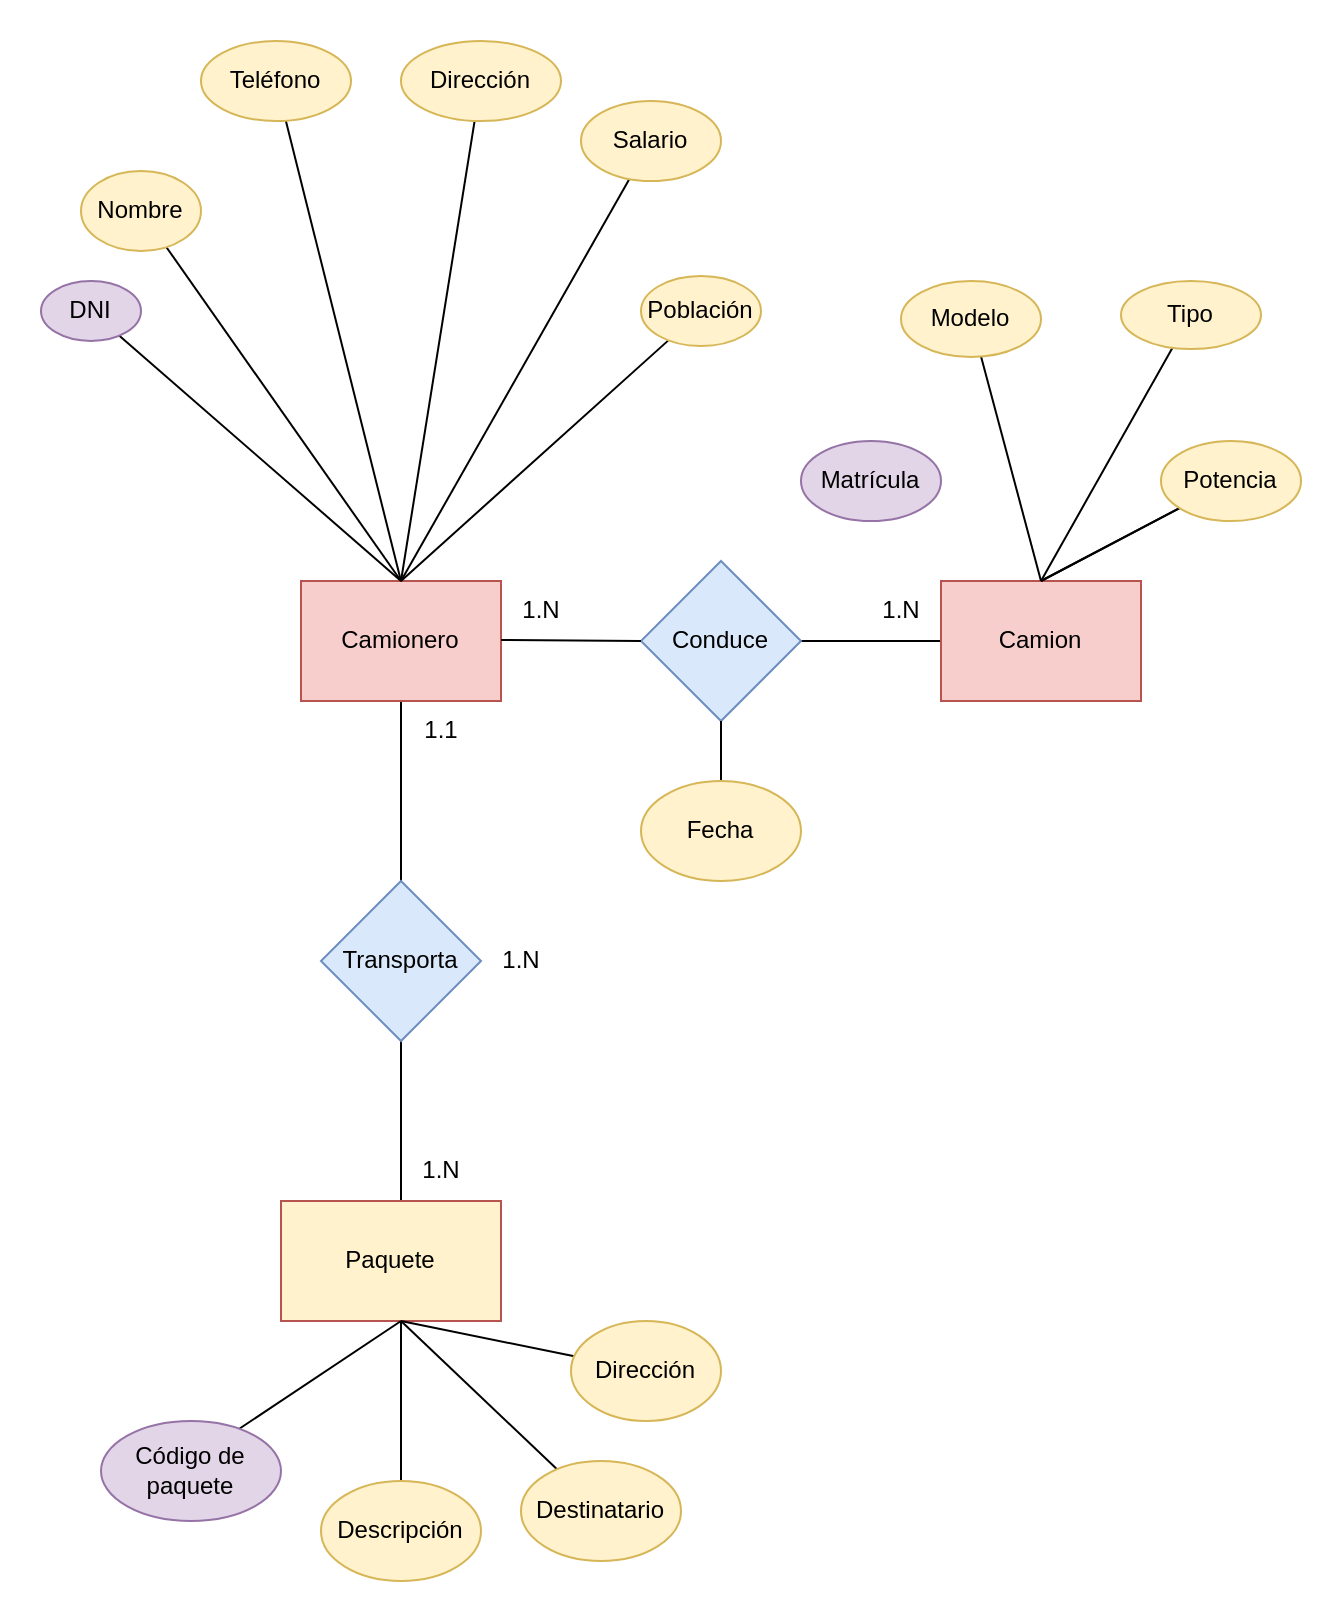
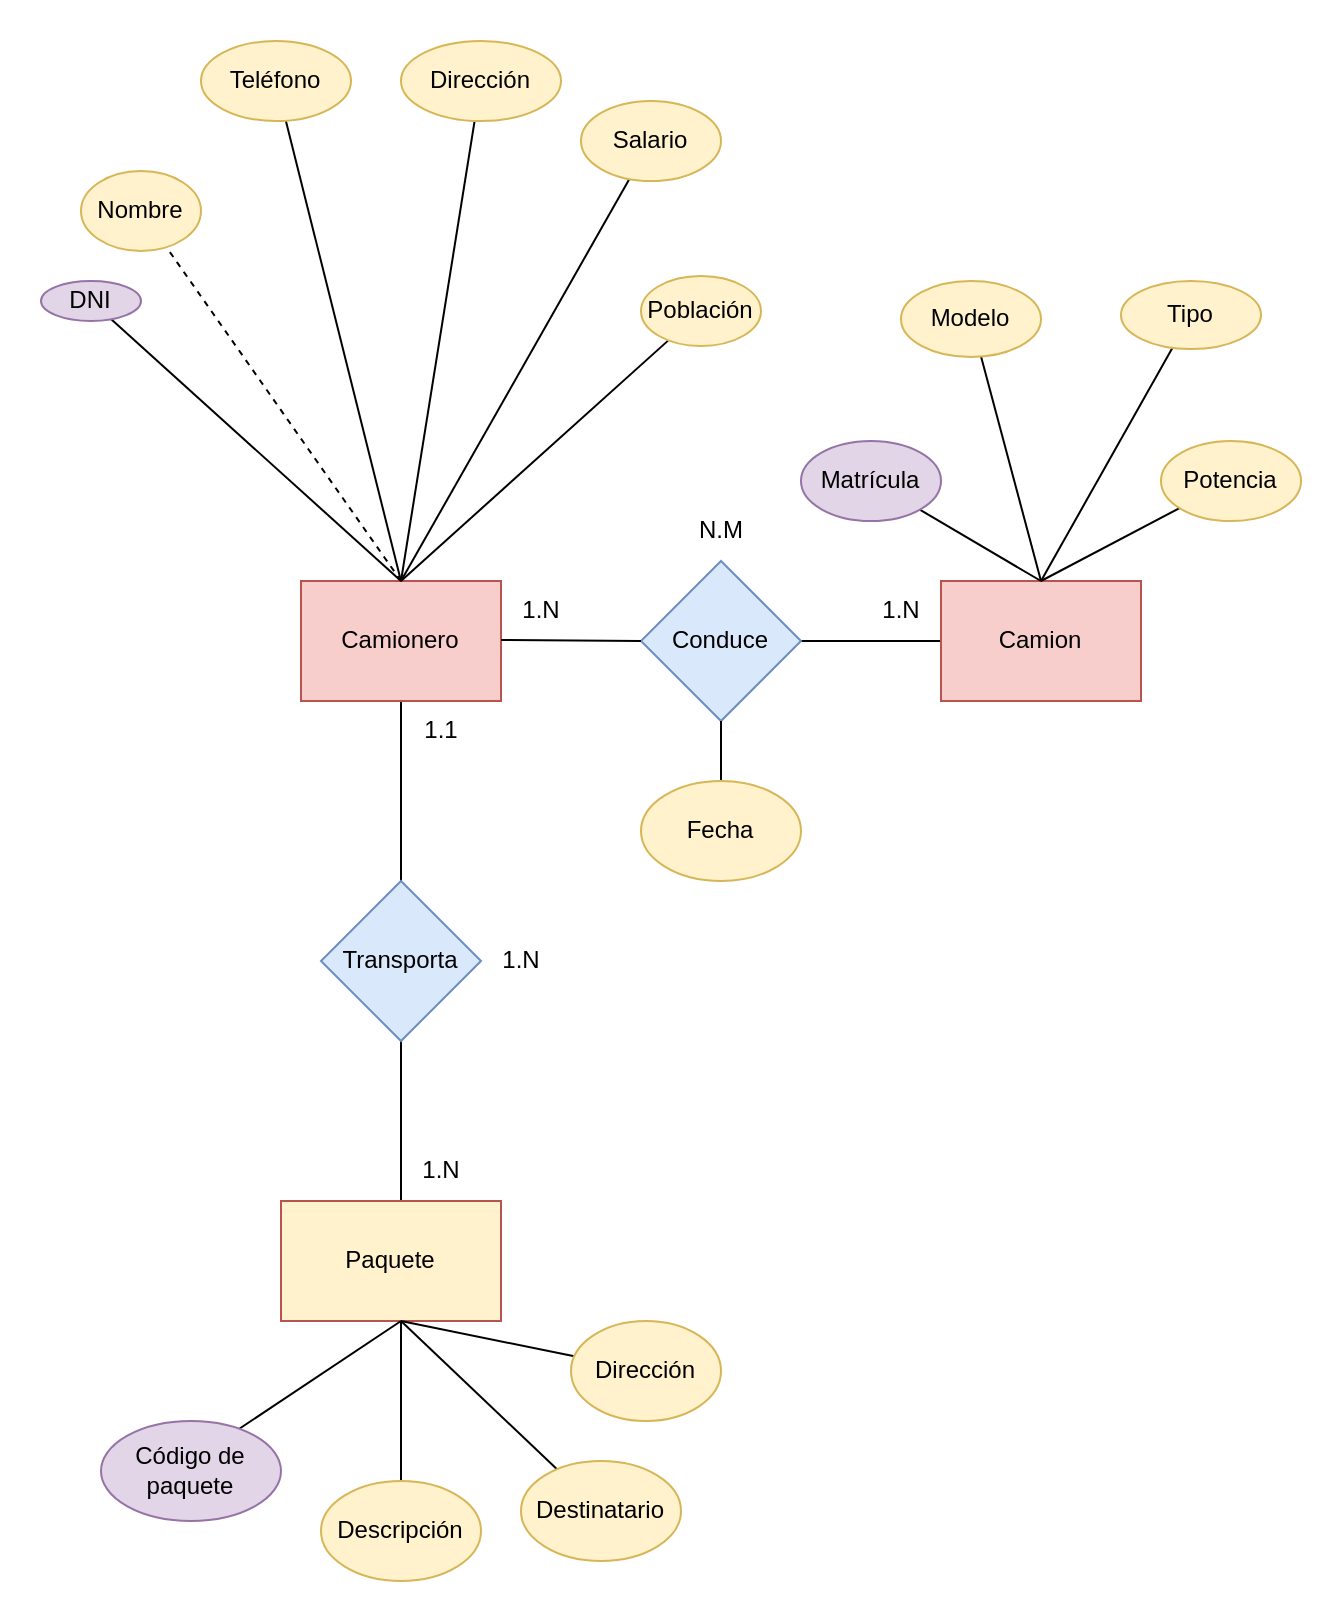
(91, 311) -> (91, 301)
(281, 410) -> (281, 410)
(1180, 508) -> (978, 544)
none -> (721, 531)
